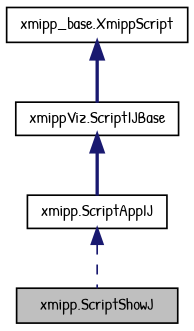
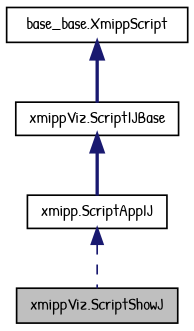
(97, 25) -> (97, 25)
(97, 306) -> (97, 306)
